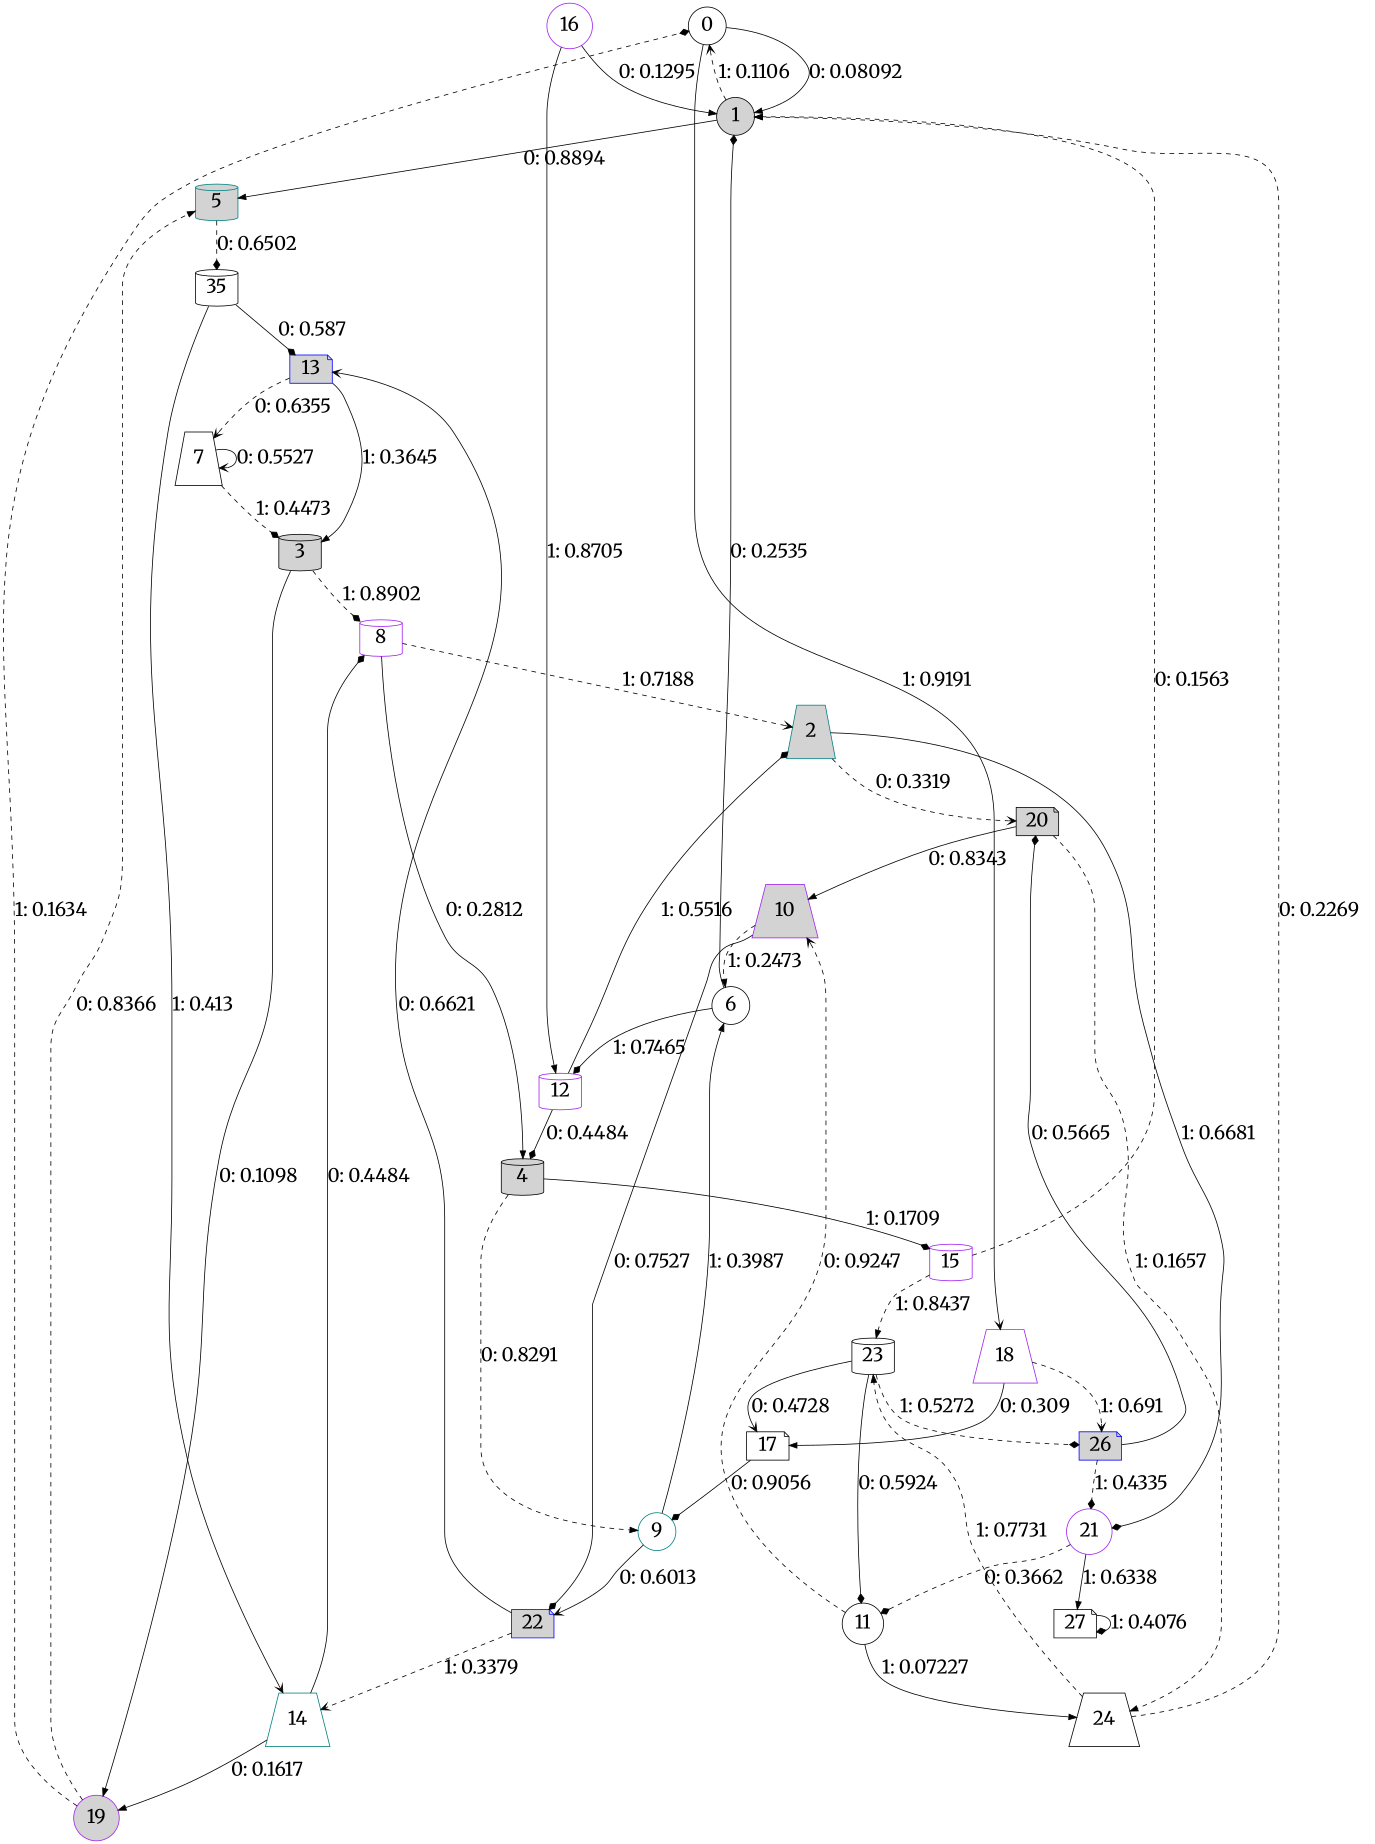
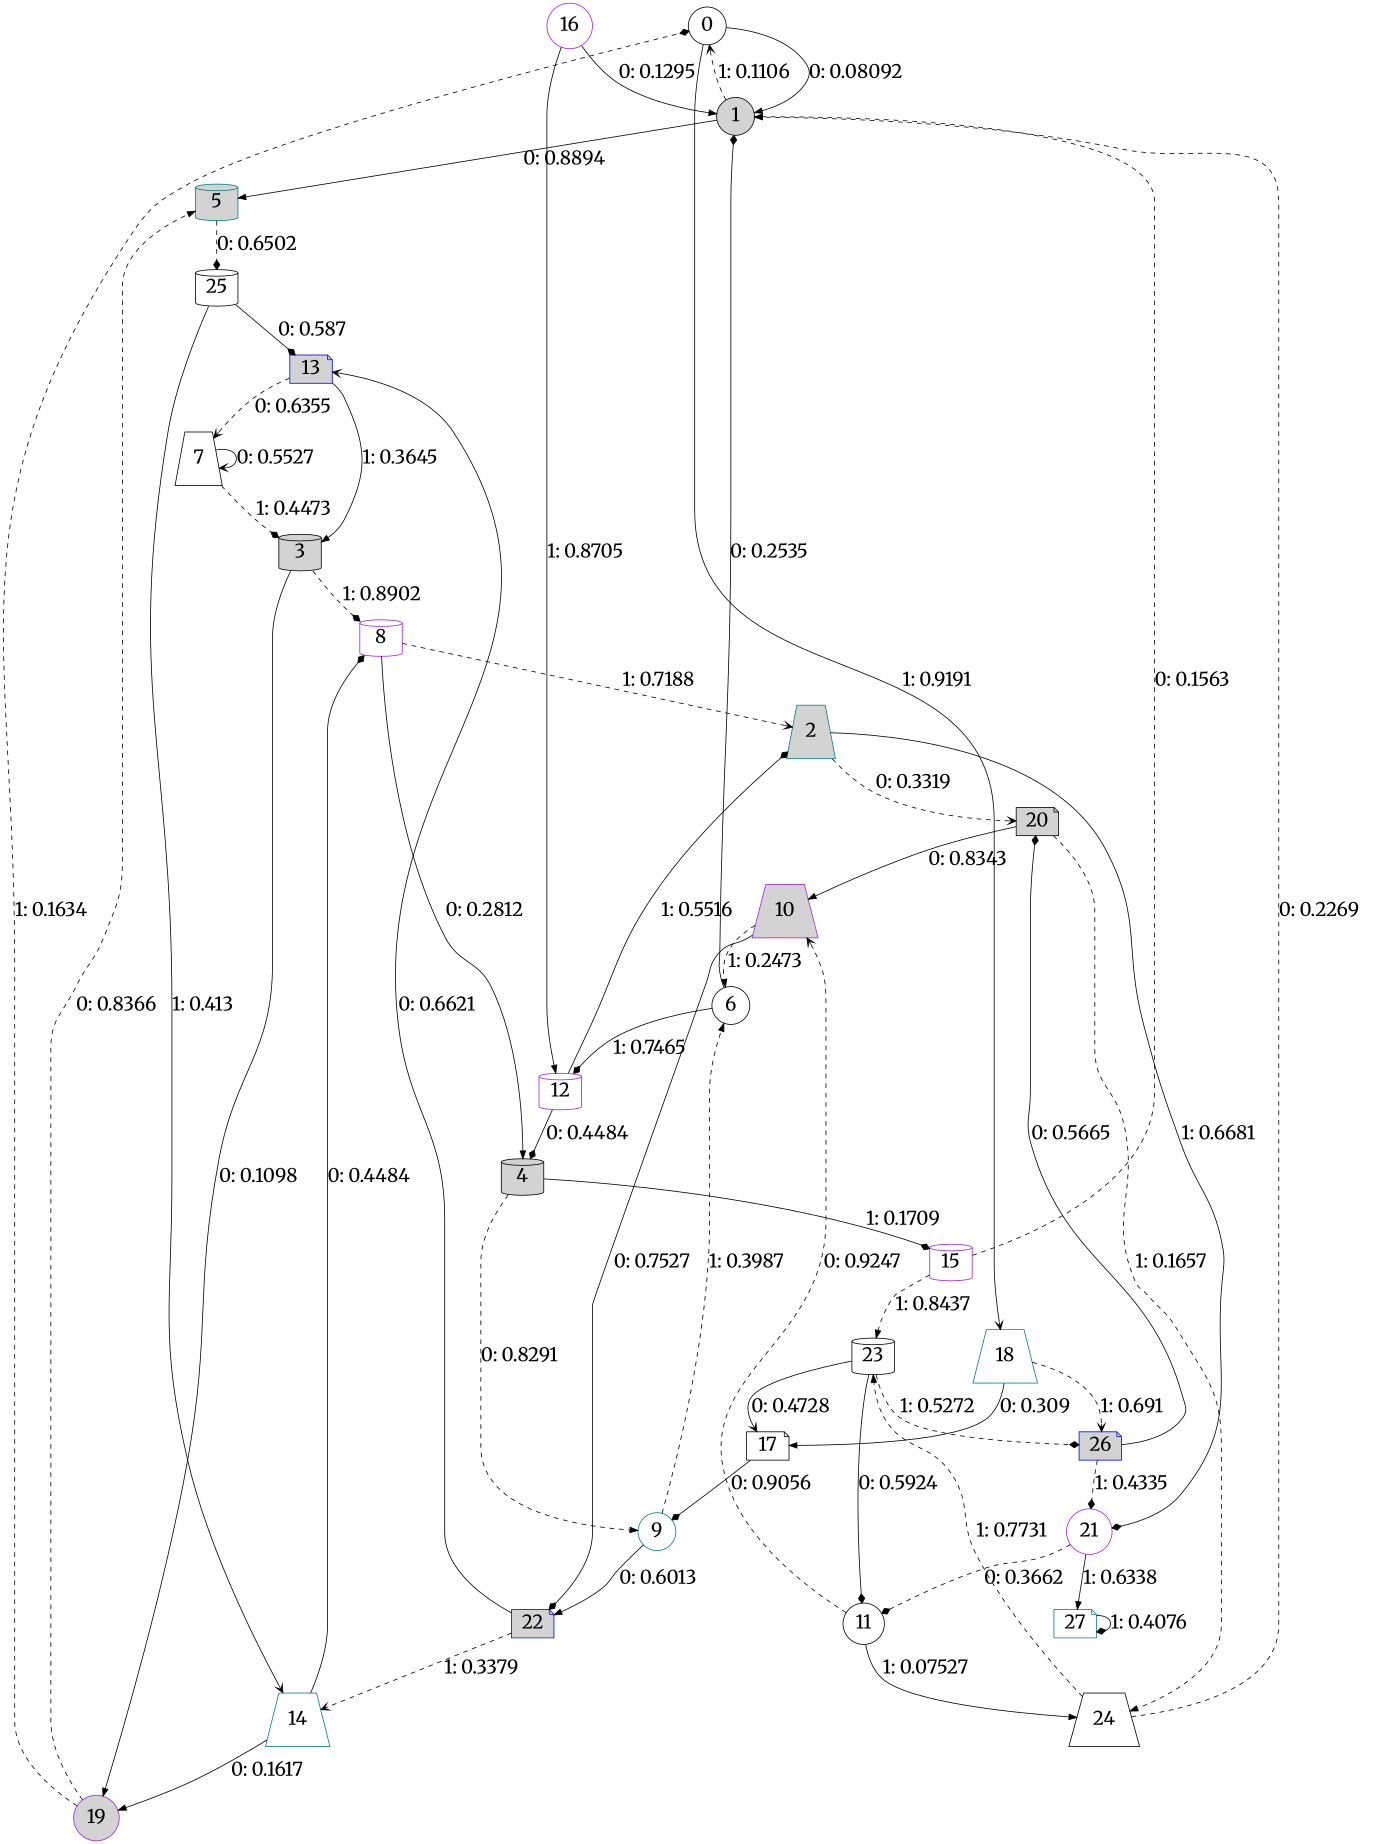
(217, 288) -> (217, 288)
(707, 1274) -> (707, 1274)
(1005, 1356) -> (1005, 1356)
(607, 1584) -> (607, 1584)
(1075, 1624) -> (1075, 1624)
(929, 1669) -> (930, 1669)
